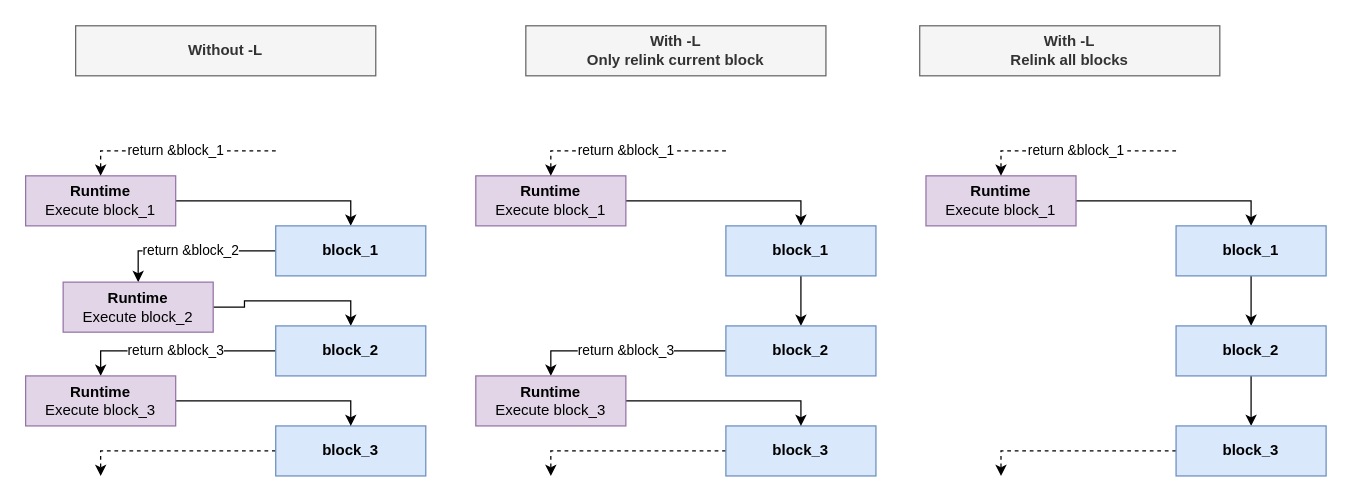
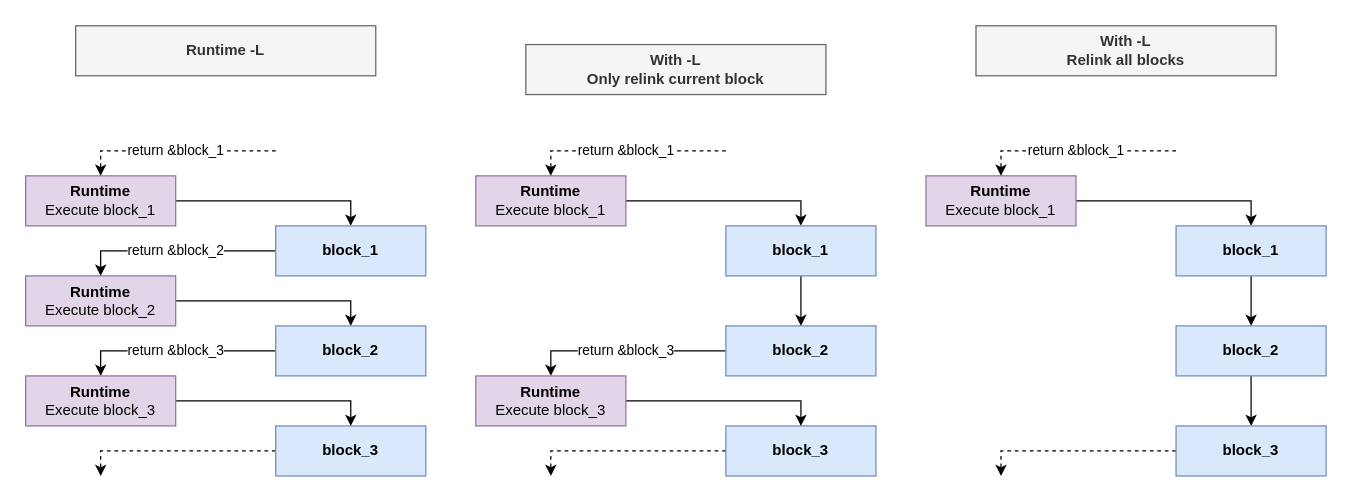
(226, 51) -> (226, 51)
(676, 51) -> (676, 69)
(1069, 51) -> (1126, 51)
(138, 307) -> (101, 301)
